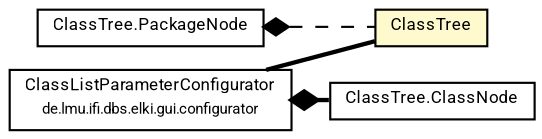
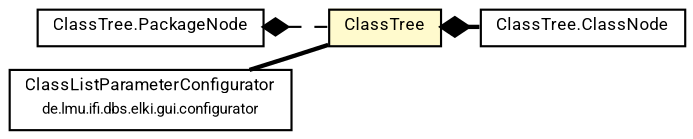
(323, 100) -> (474, 27)
